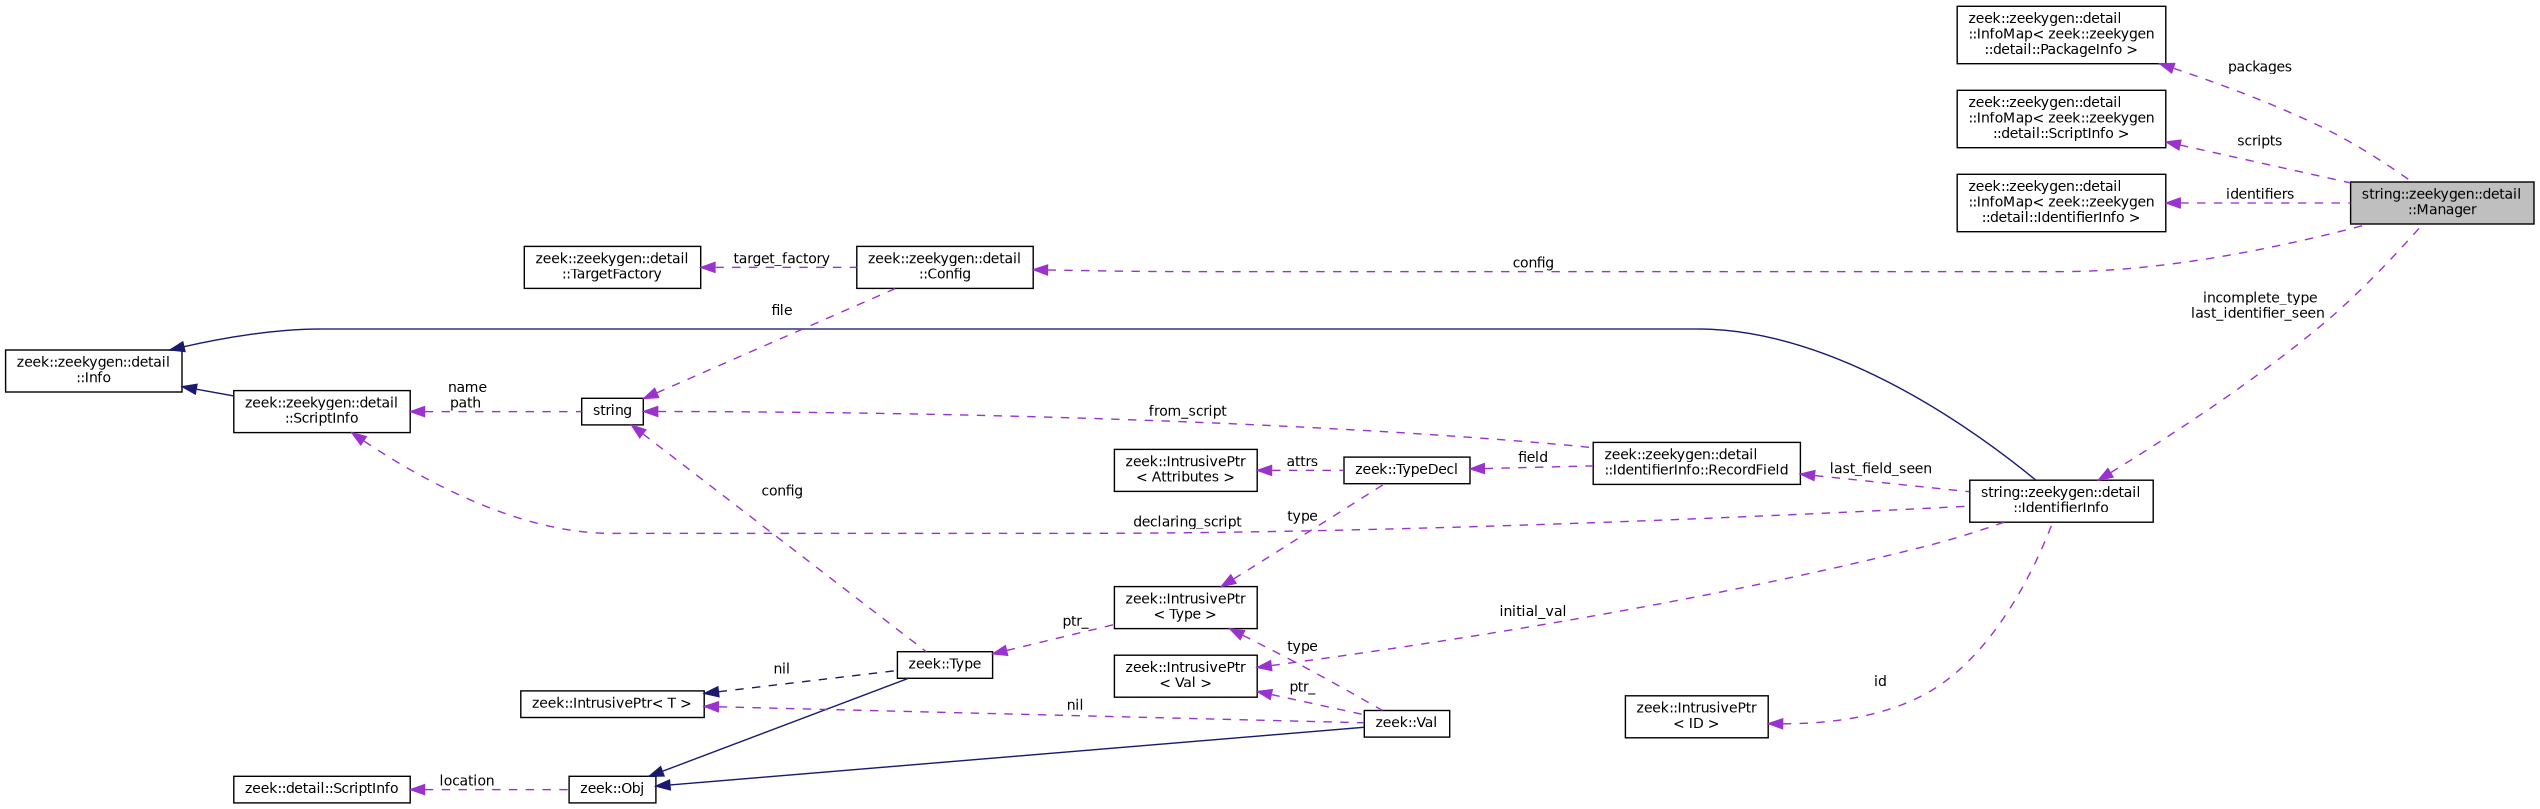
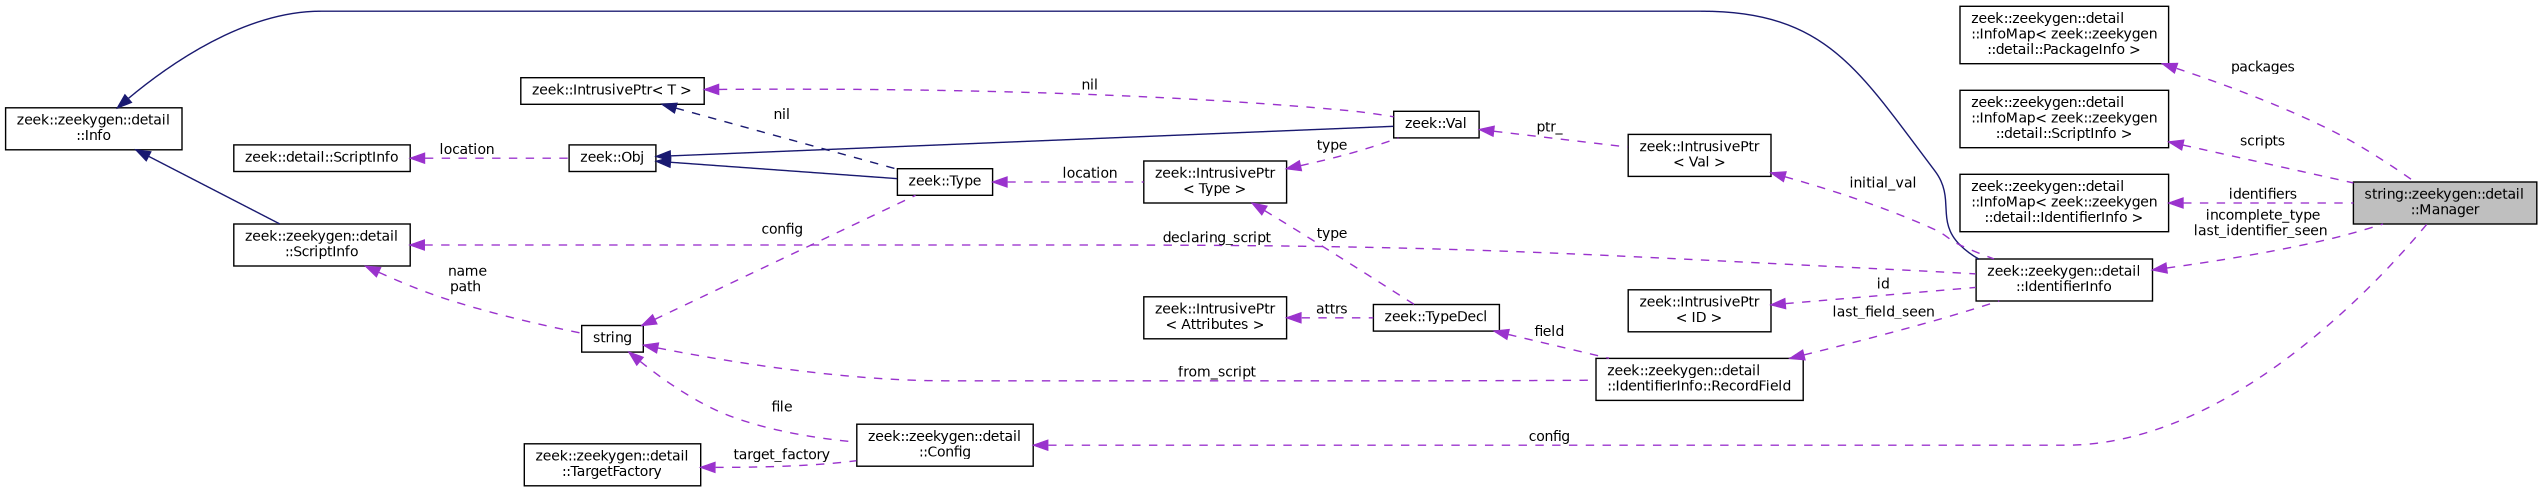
(2062, 501) -> (2064, 280)
(1074, 622) -> (1088, 174)
(1318, 705) -> (1561, 139)
